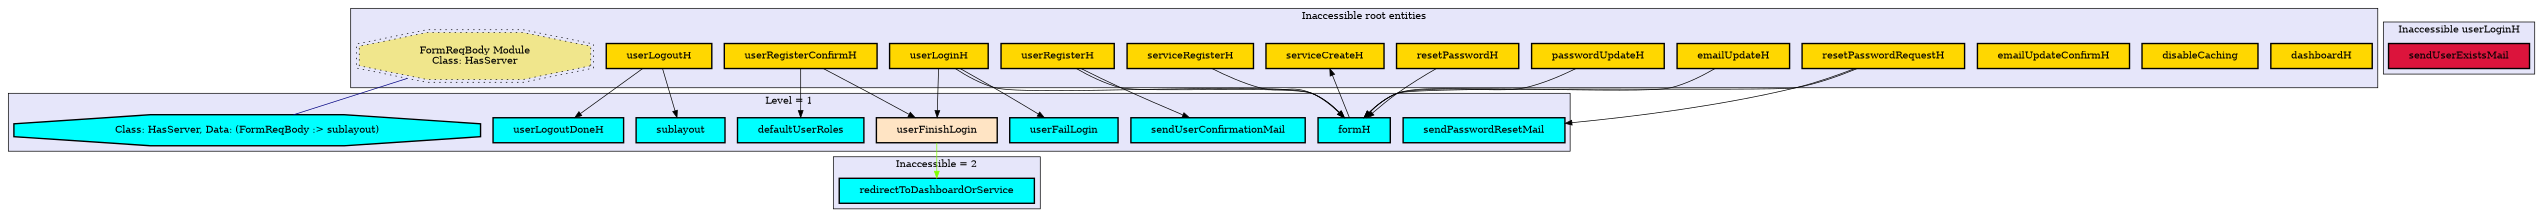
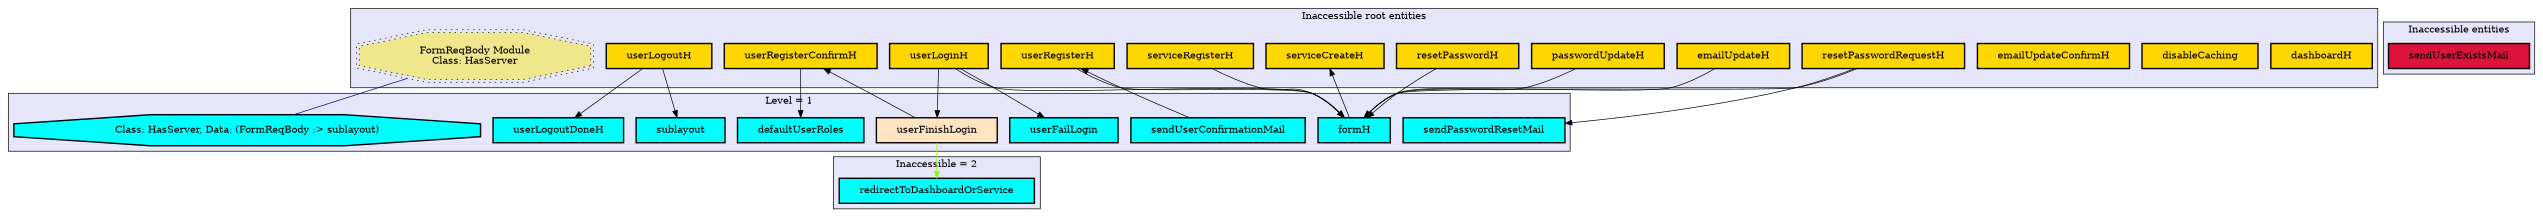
(2459, 30) -> (2459, 30)
(879, 98) -> (879, 98)
(1144, 98) -> (1143, 98)
